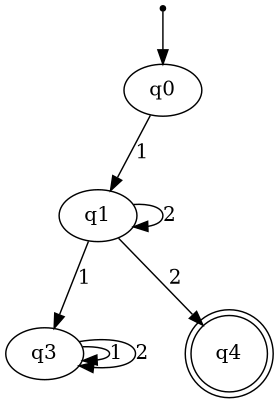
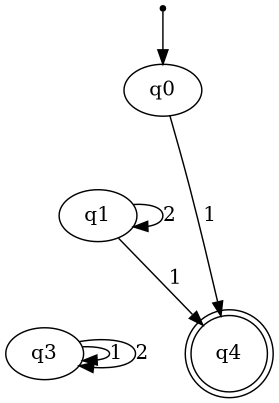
(134, 146) -> (195, 208)
(74, 278) -> none
(176, 278) -> (176, 278)
